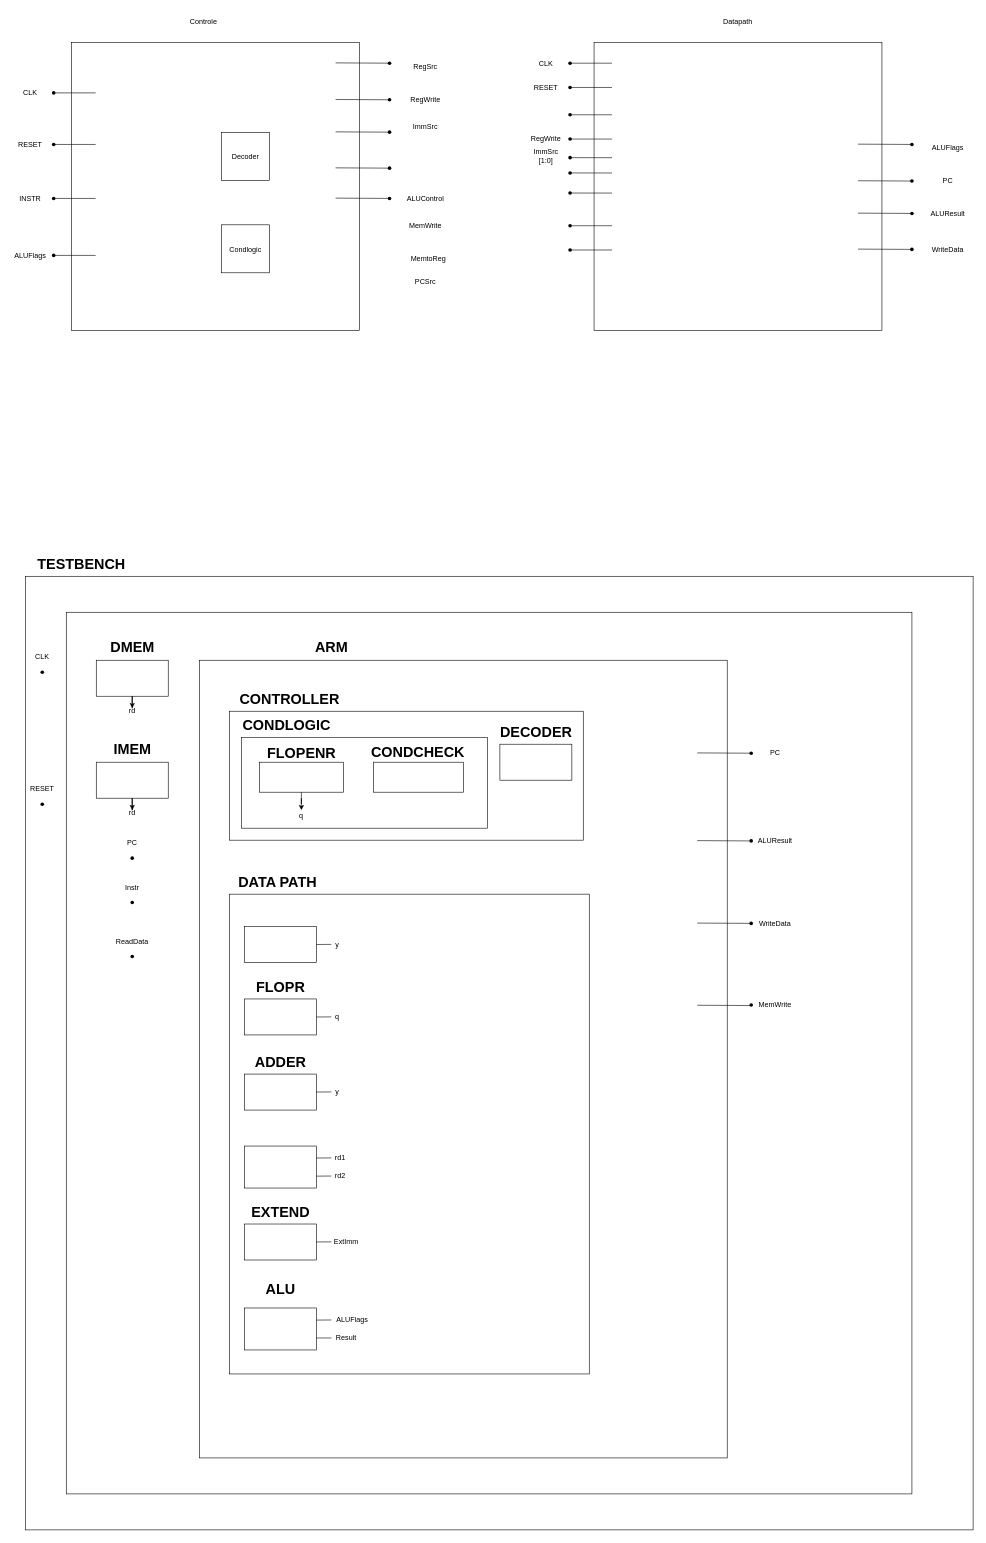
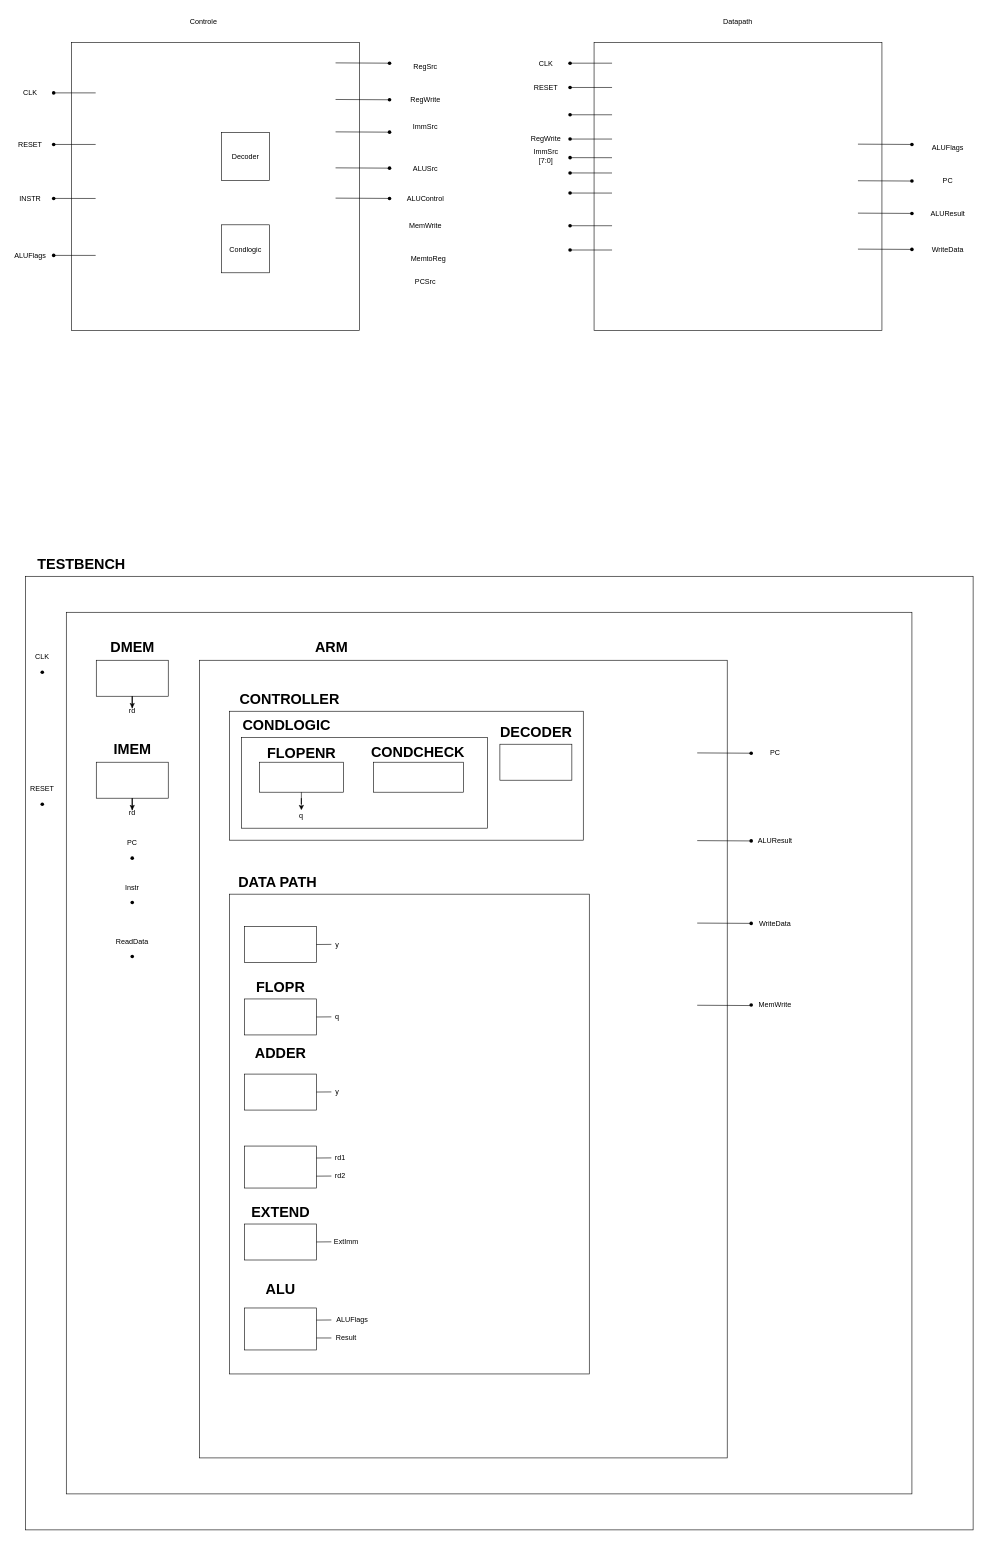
(546, 156) -> (546, 156)
none -> (426, 168)
(281, 1062) -> (281, 1053)
